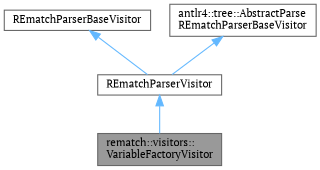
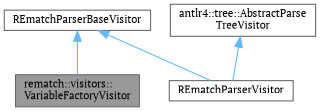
(243, 20) -> (243, 20)
(160, 120) -> (77, 58)
